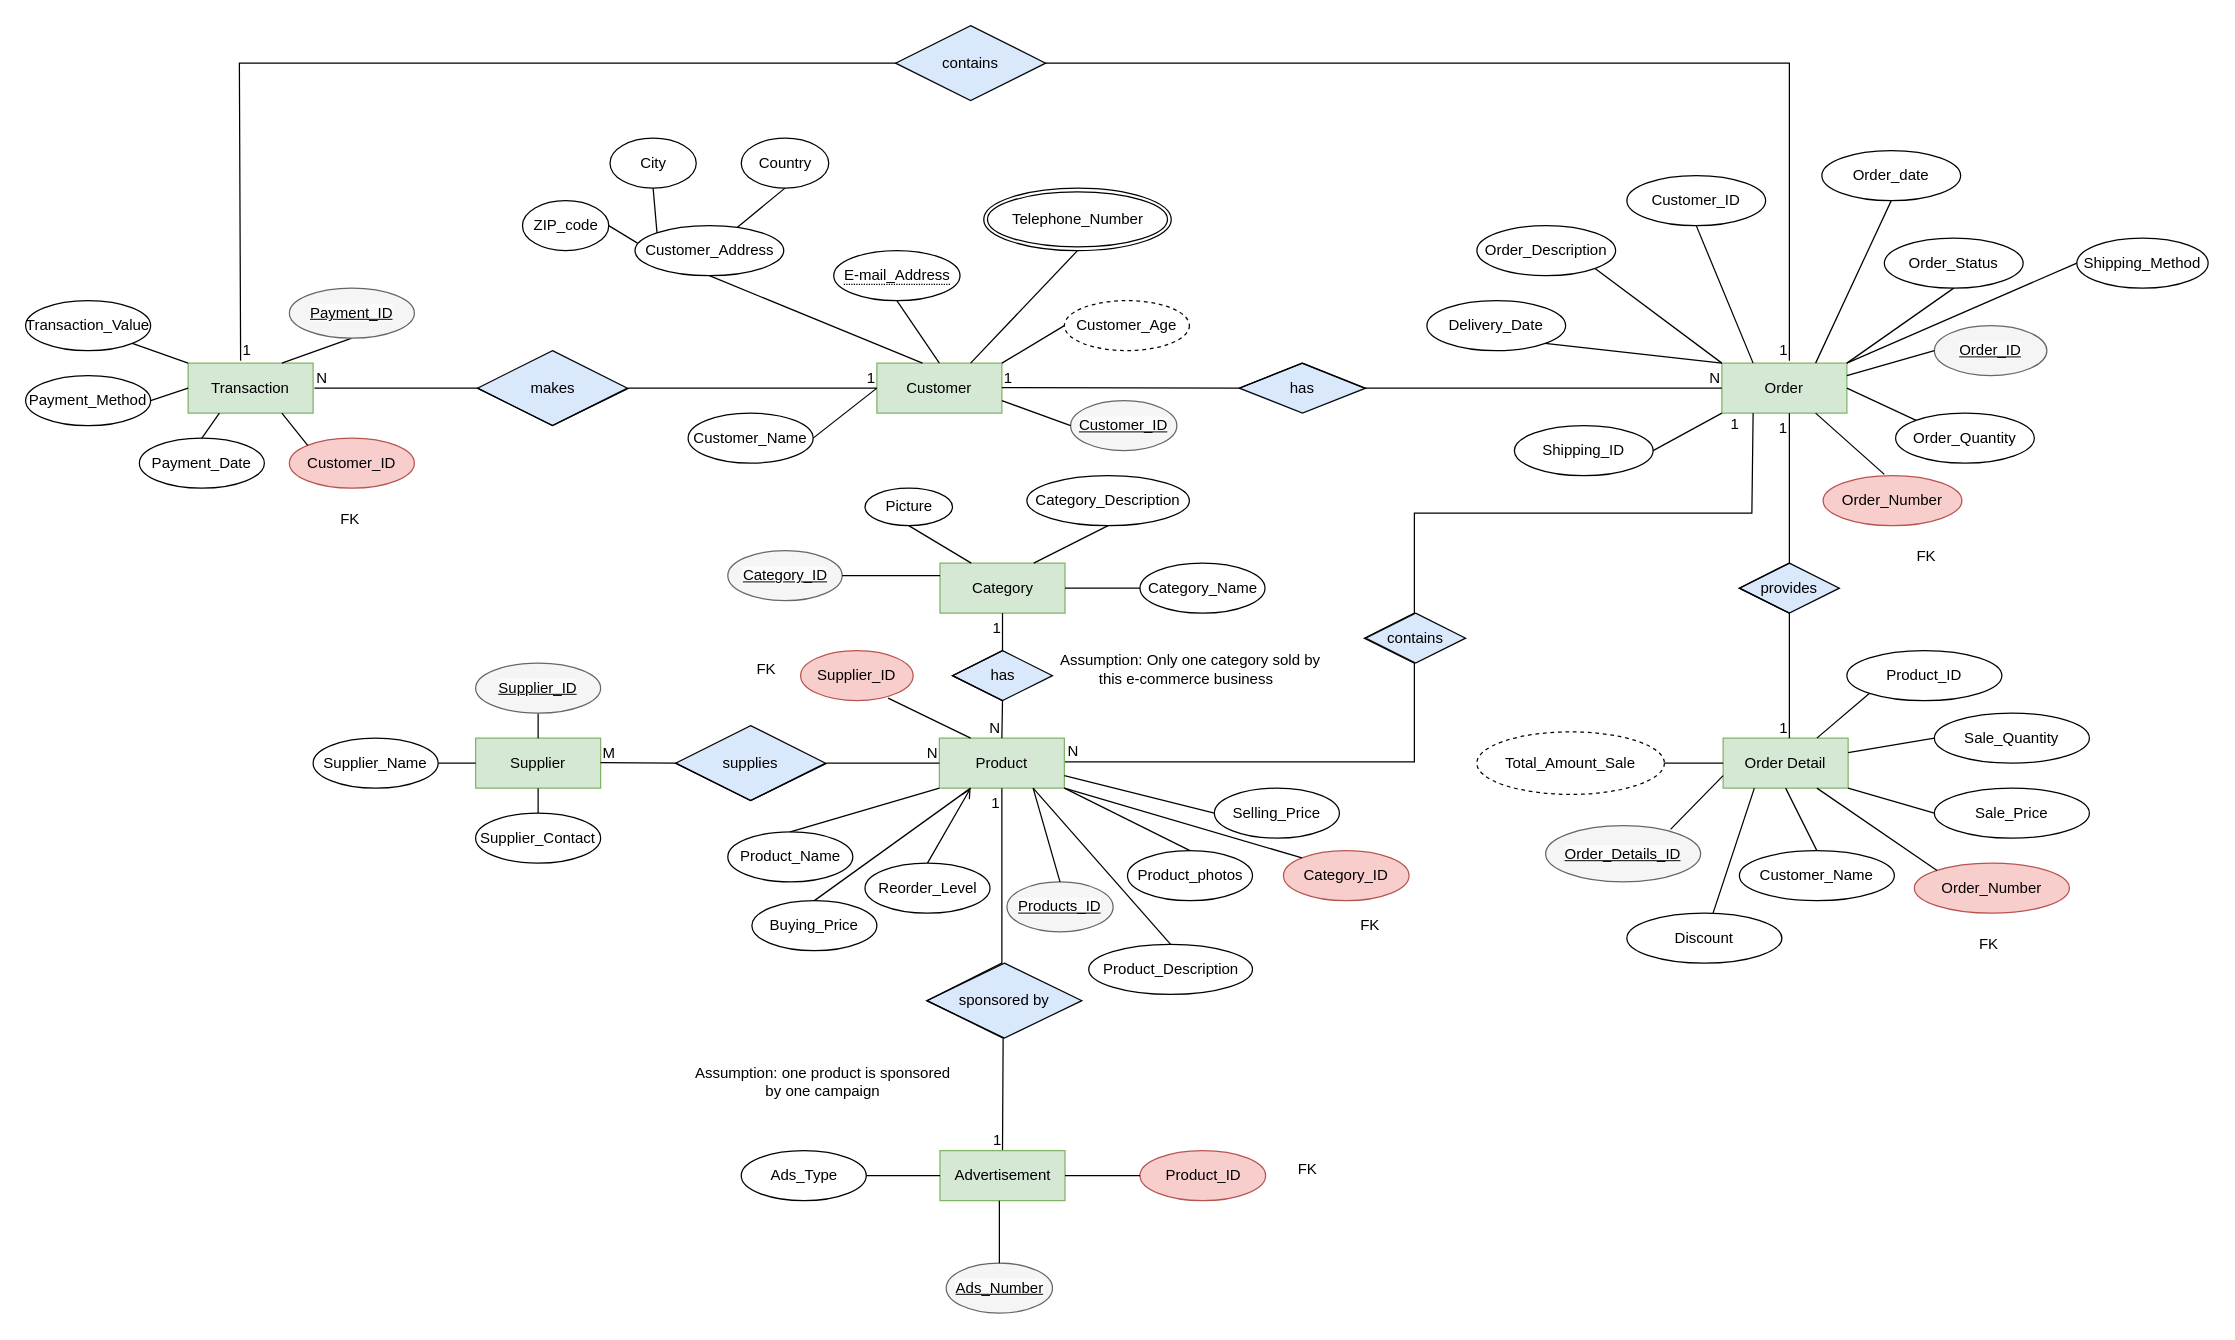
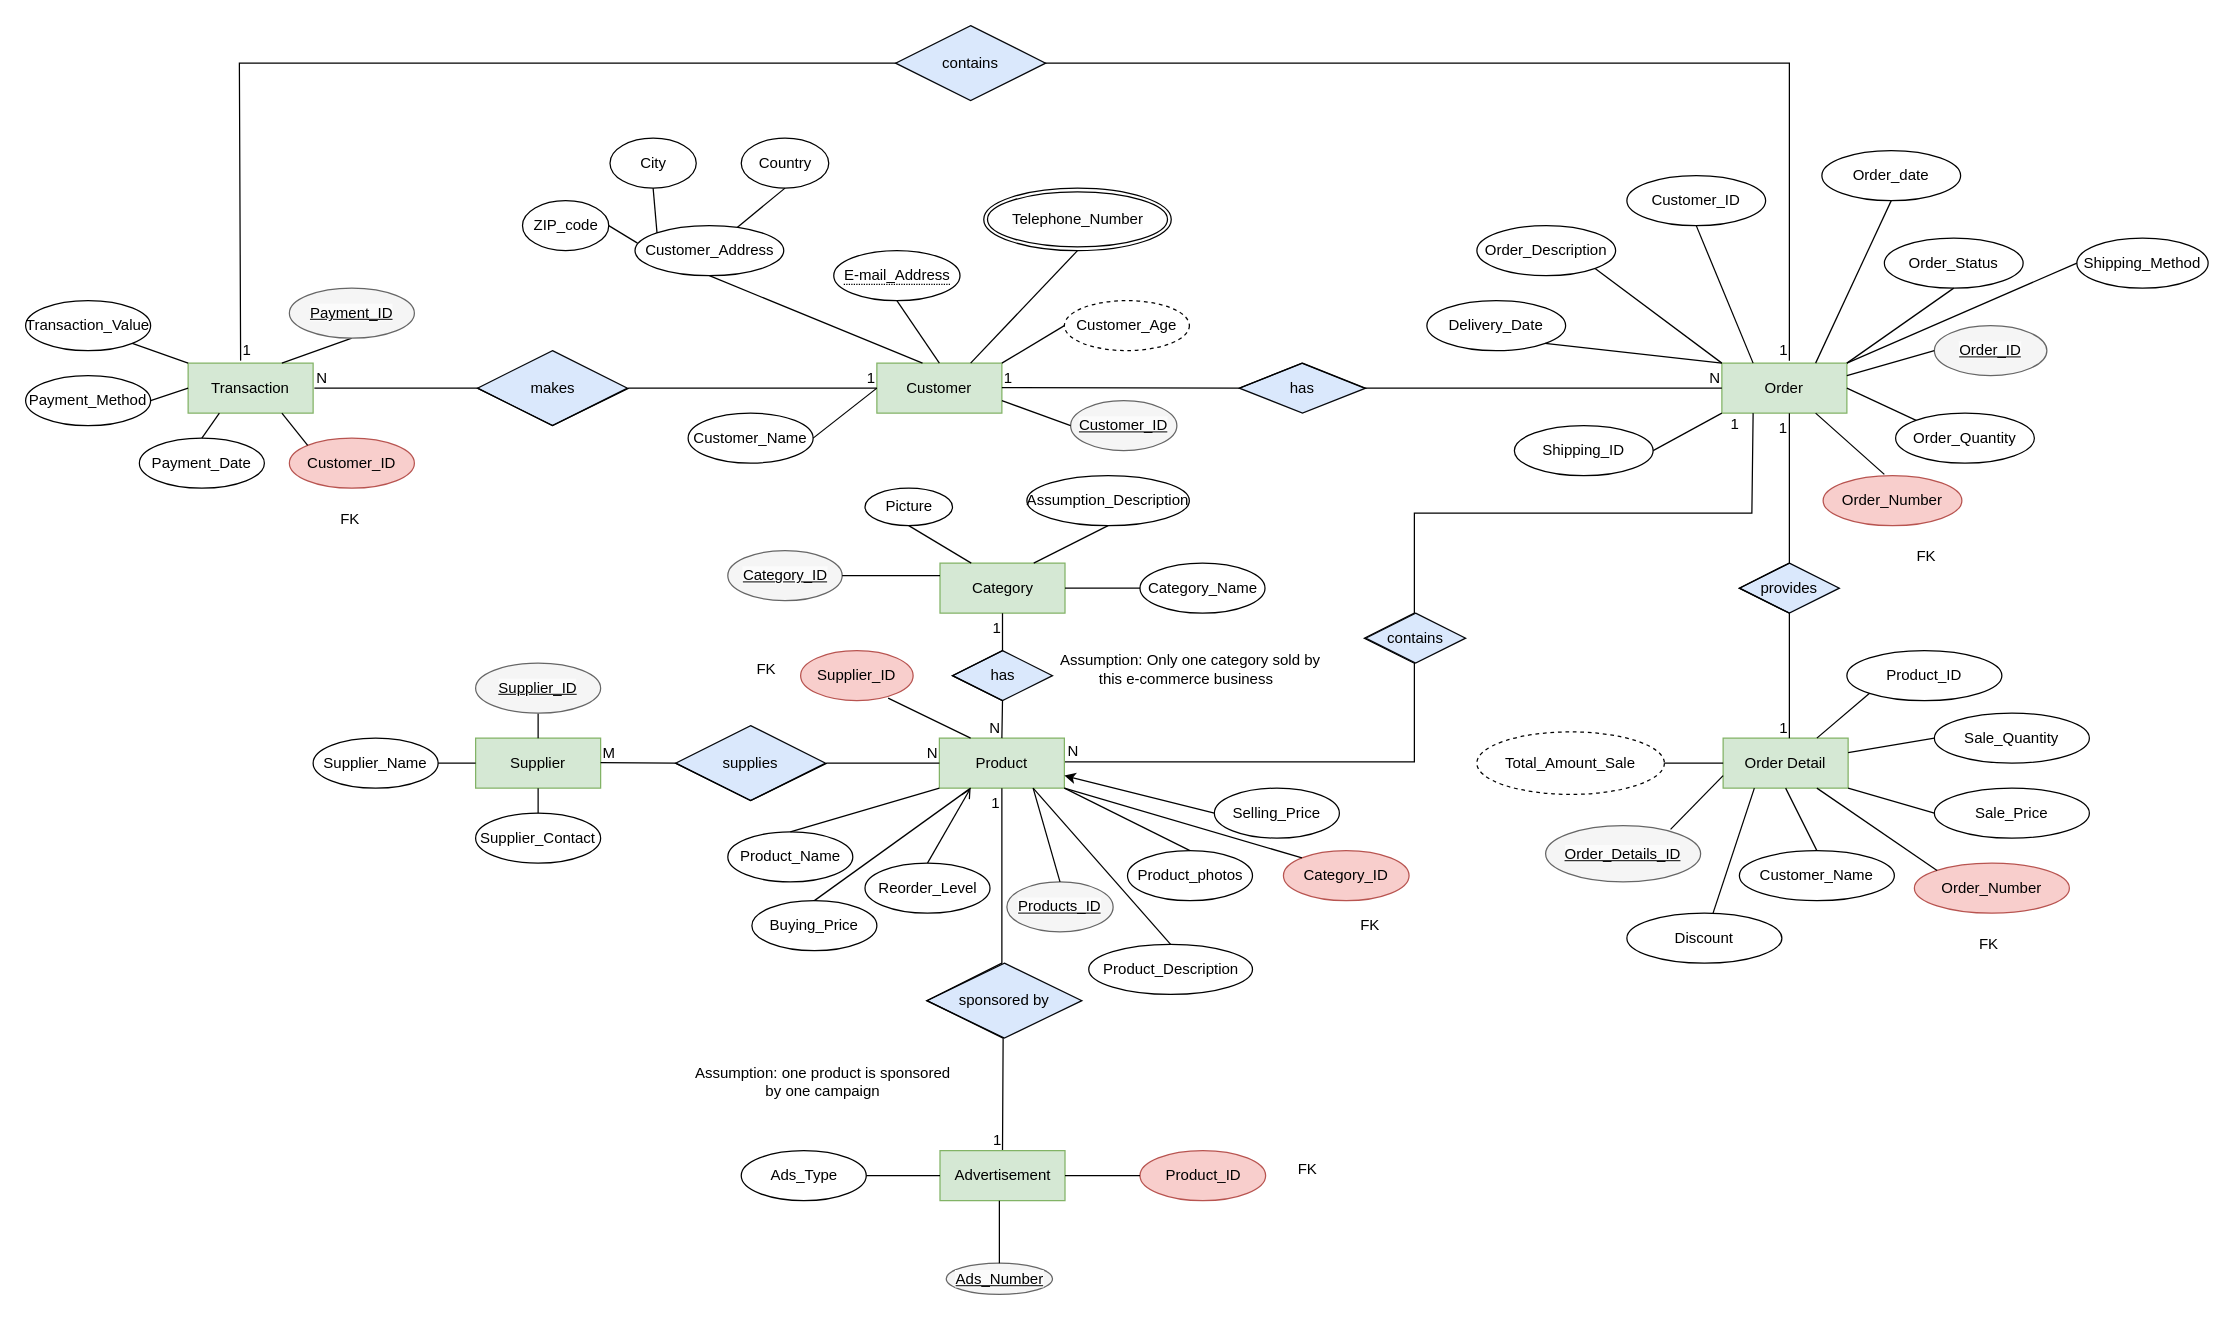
(1108, 501) -> (1108, 501)
(1070, 777) -> (1074, 778)
(999, 1288) -> (999, 1279)
